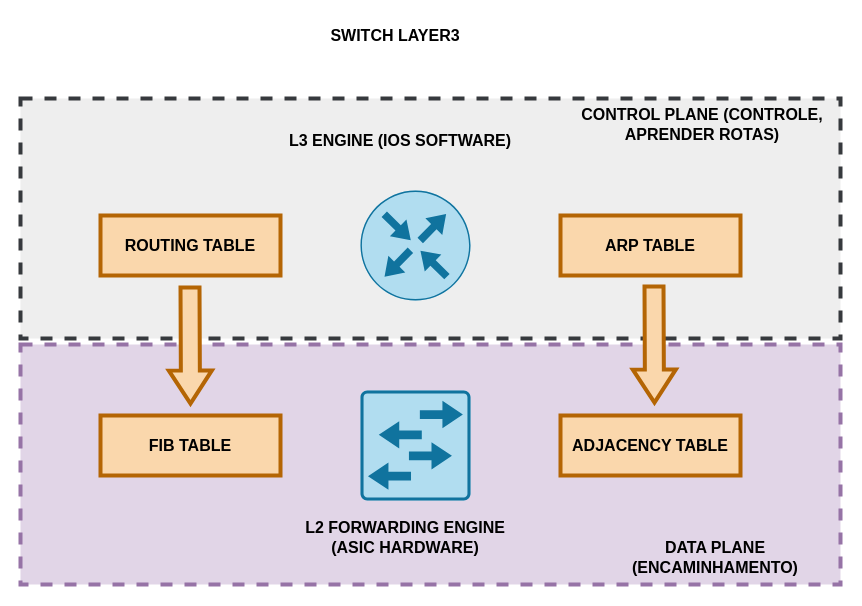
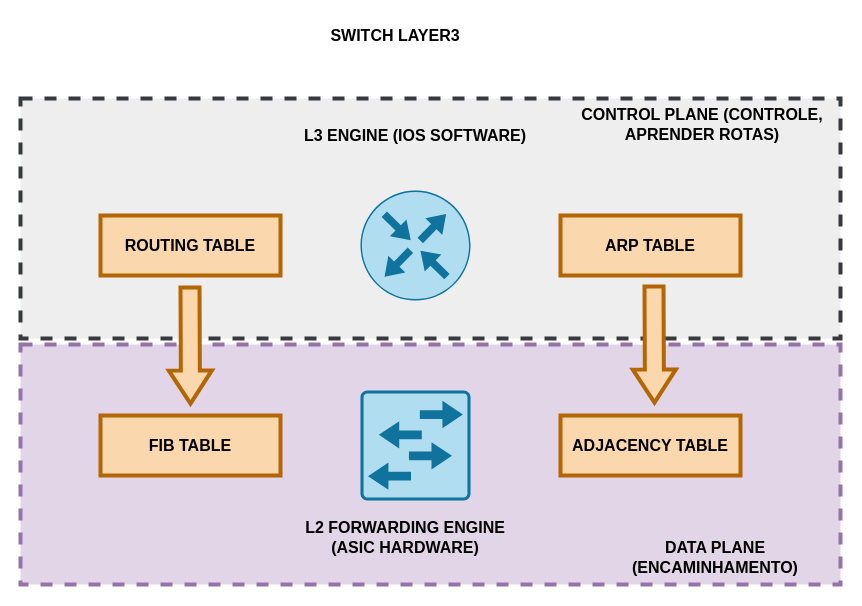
(401, 141) -> (416, 136)
